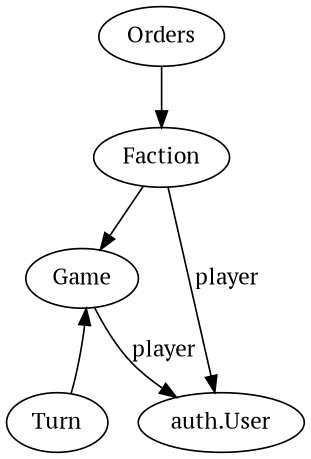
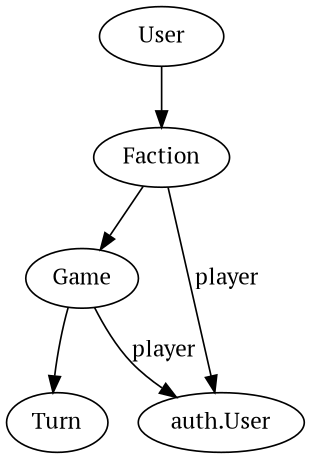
(162, 36) -> (162, 36)
(79, 360) -> (60, 342)
